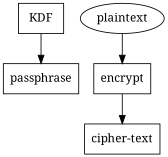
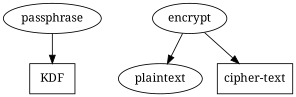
(41, 44) -> (52, 44)
(122, 44) -> (177, 45)
(41, 79) -> (52, 18)
(122, 79) -> (190, 18)
